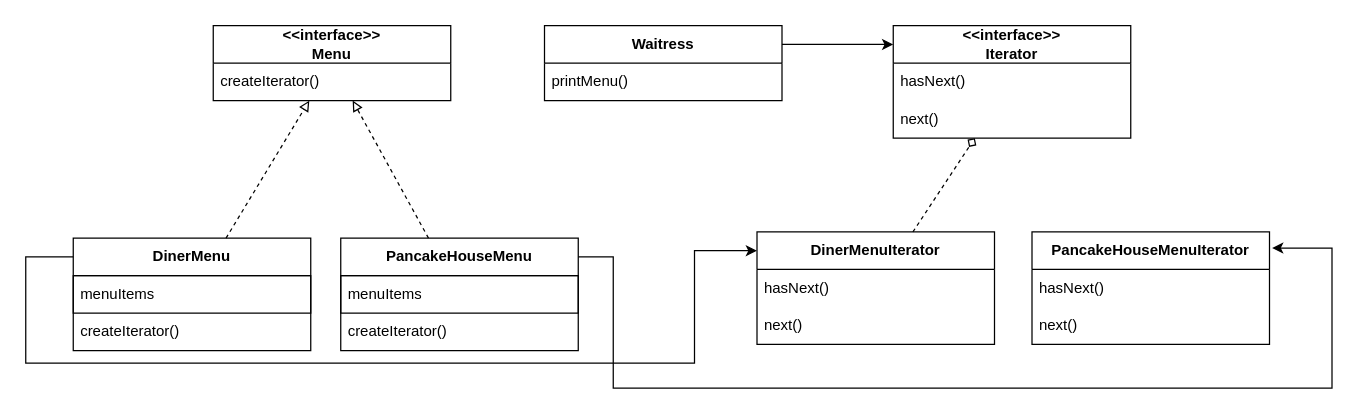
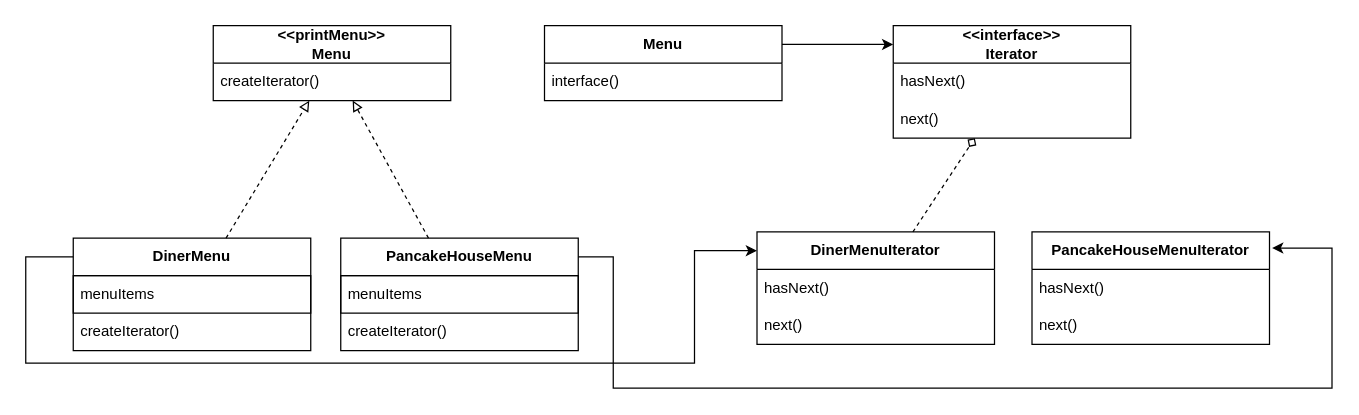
(332, 44) -> (332, 44)
(663, 44) -> (663, 44)
(596, 82) -> (596, 82)
